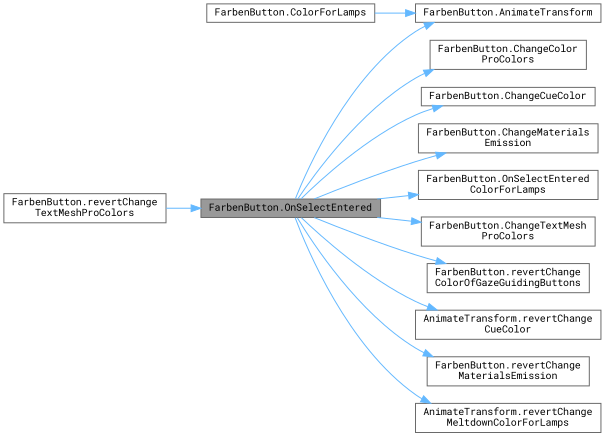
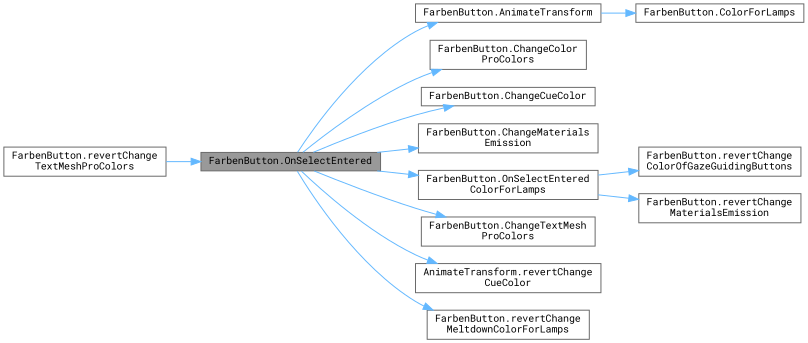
(390, 13) -> (613, 13)
(375, 241) -> (613, 173)
(353, 293) -> (613, 197)
(508, 418) -> (508, 325)
